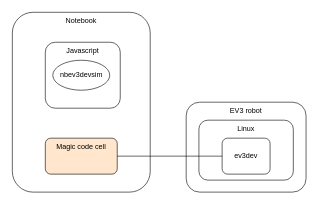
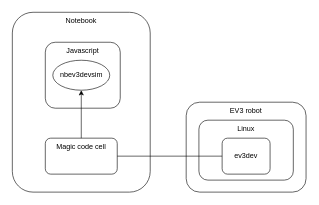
none -> (81, 95)
(81, 156) -> (81, 156)
